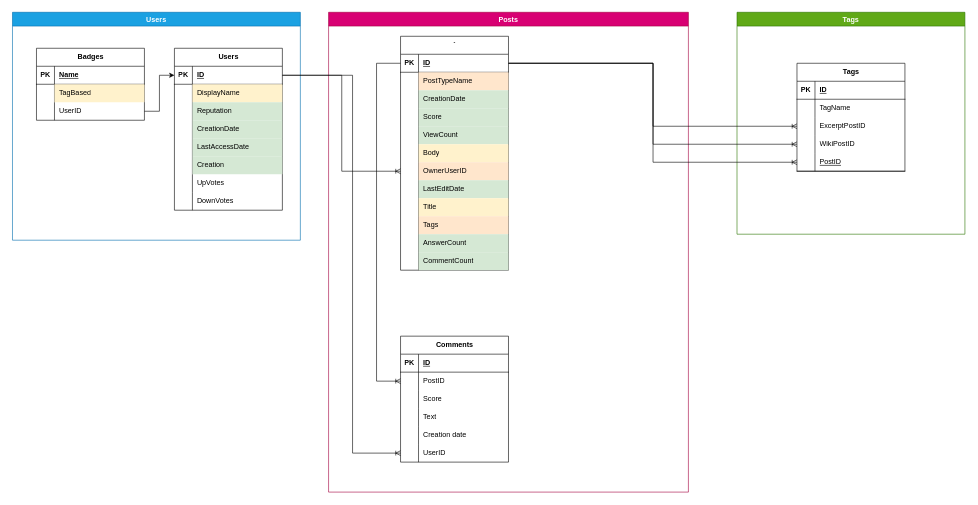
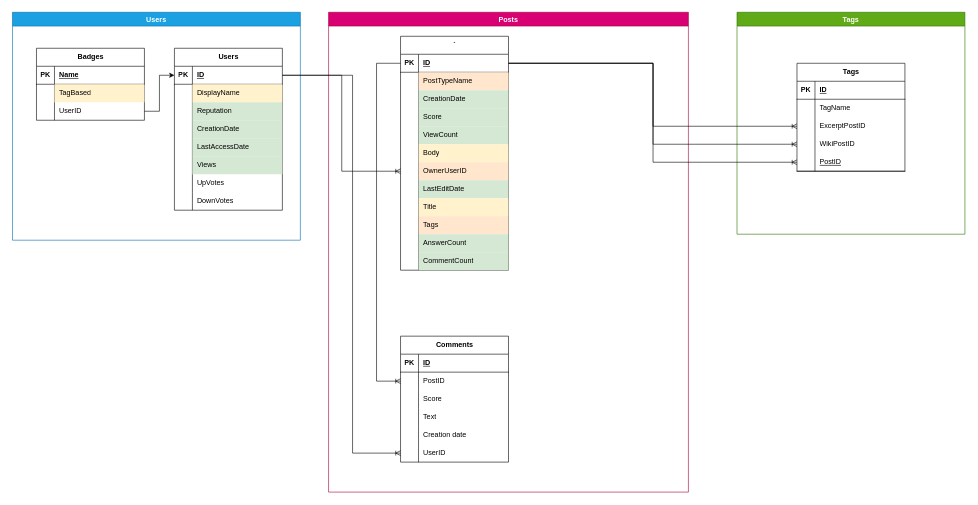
(212, 165) -> (206, 165)
